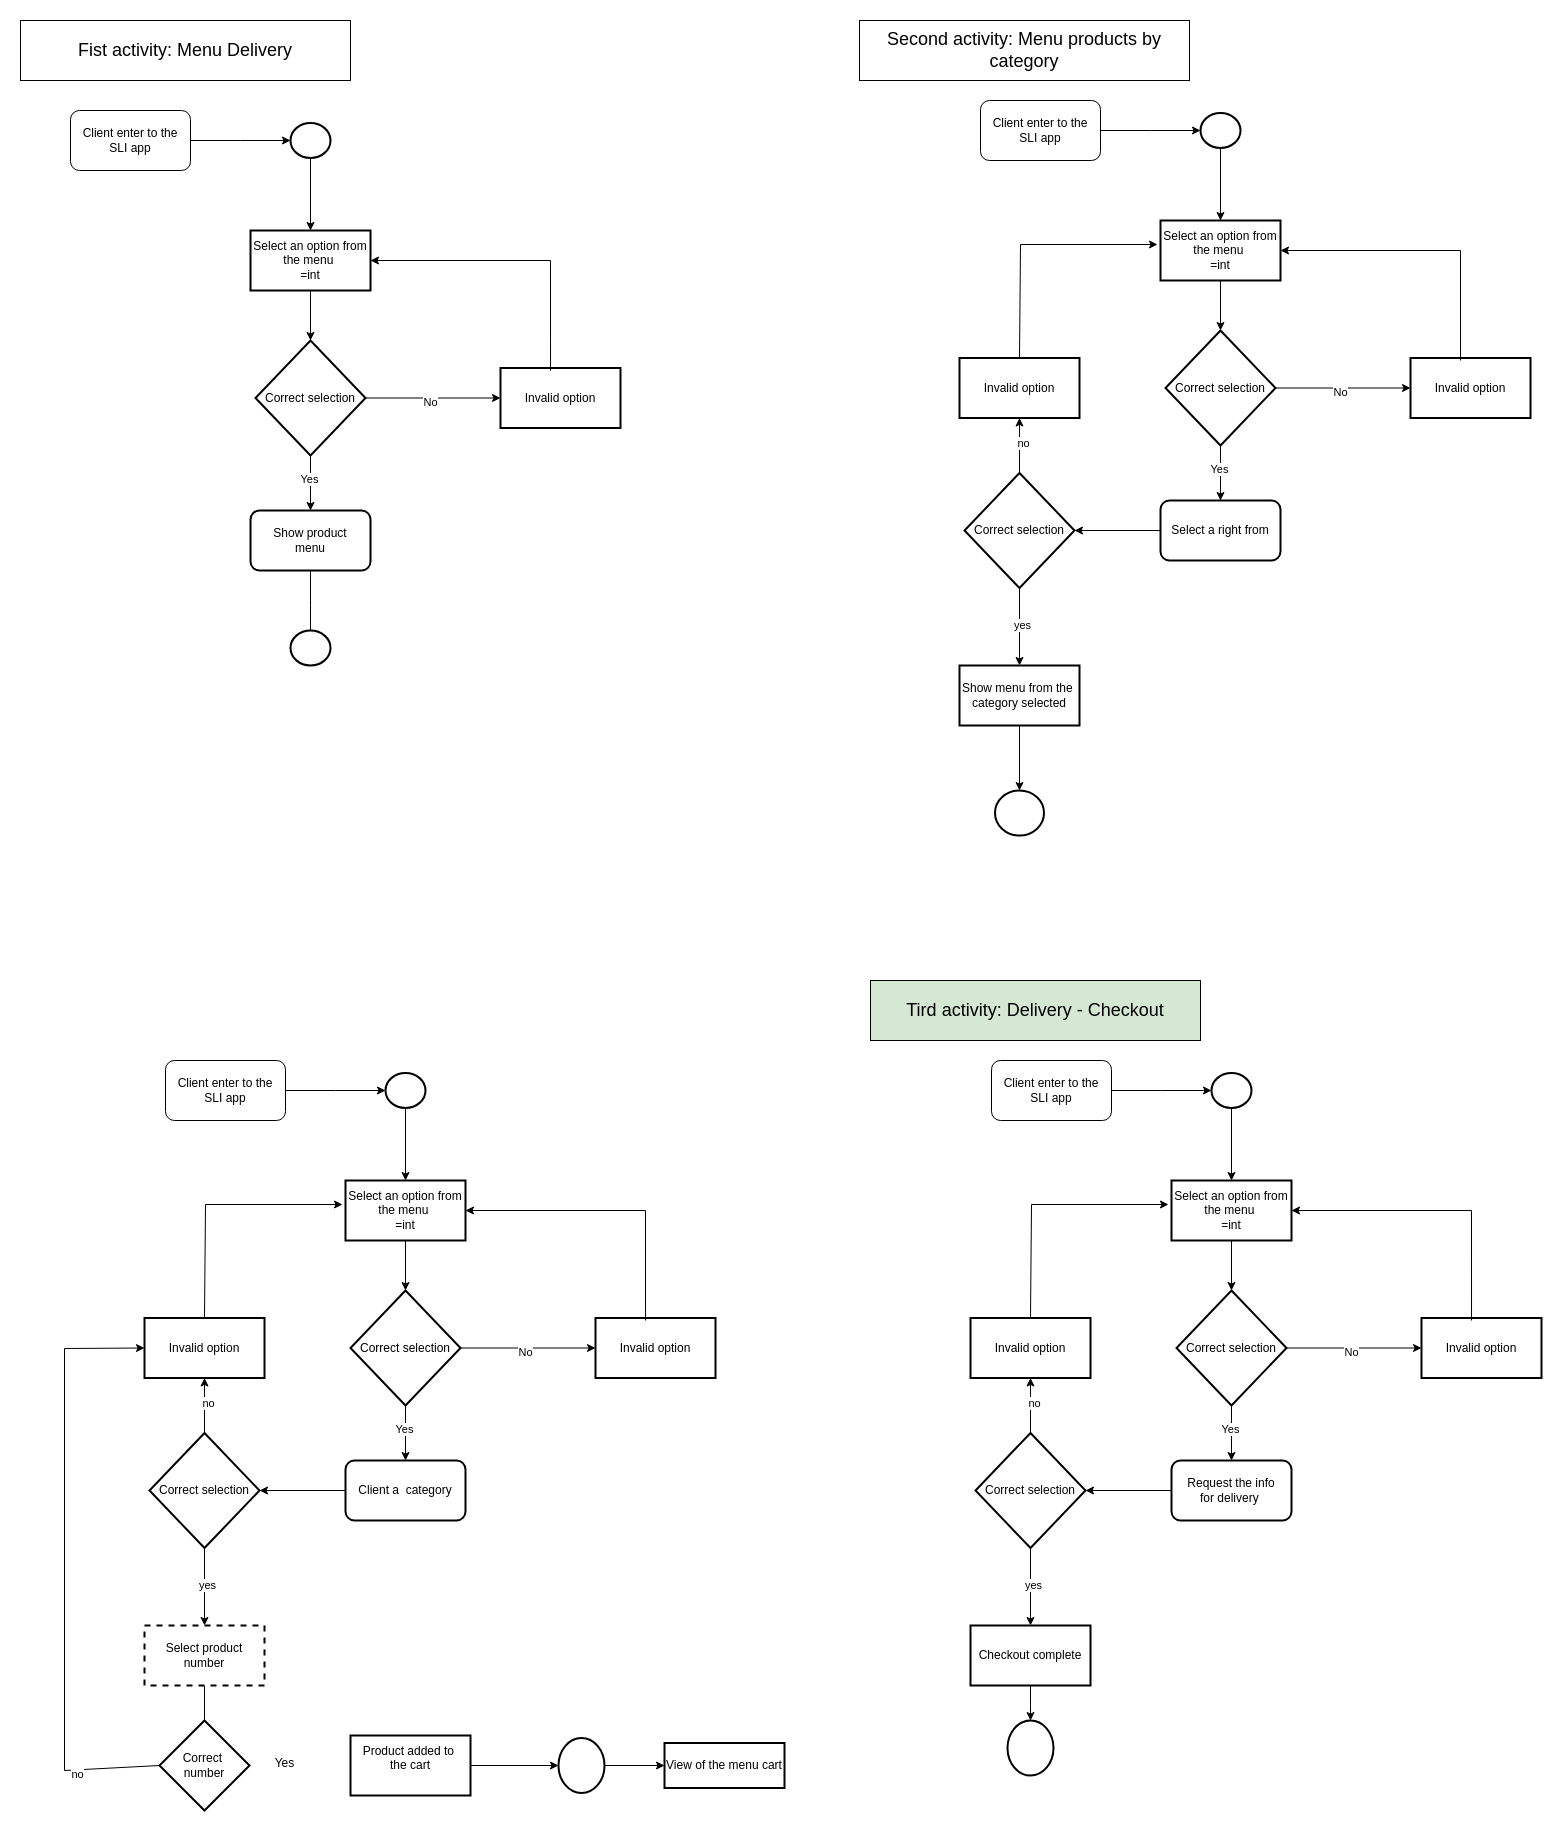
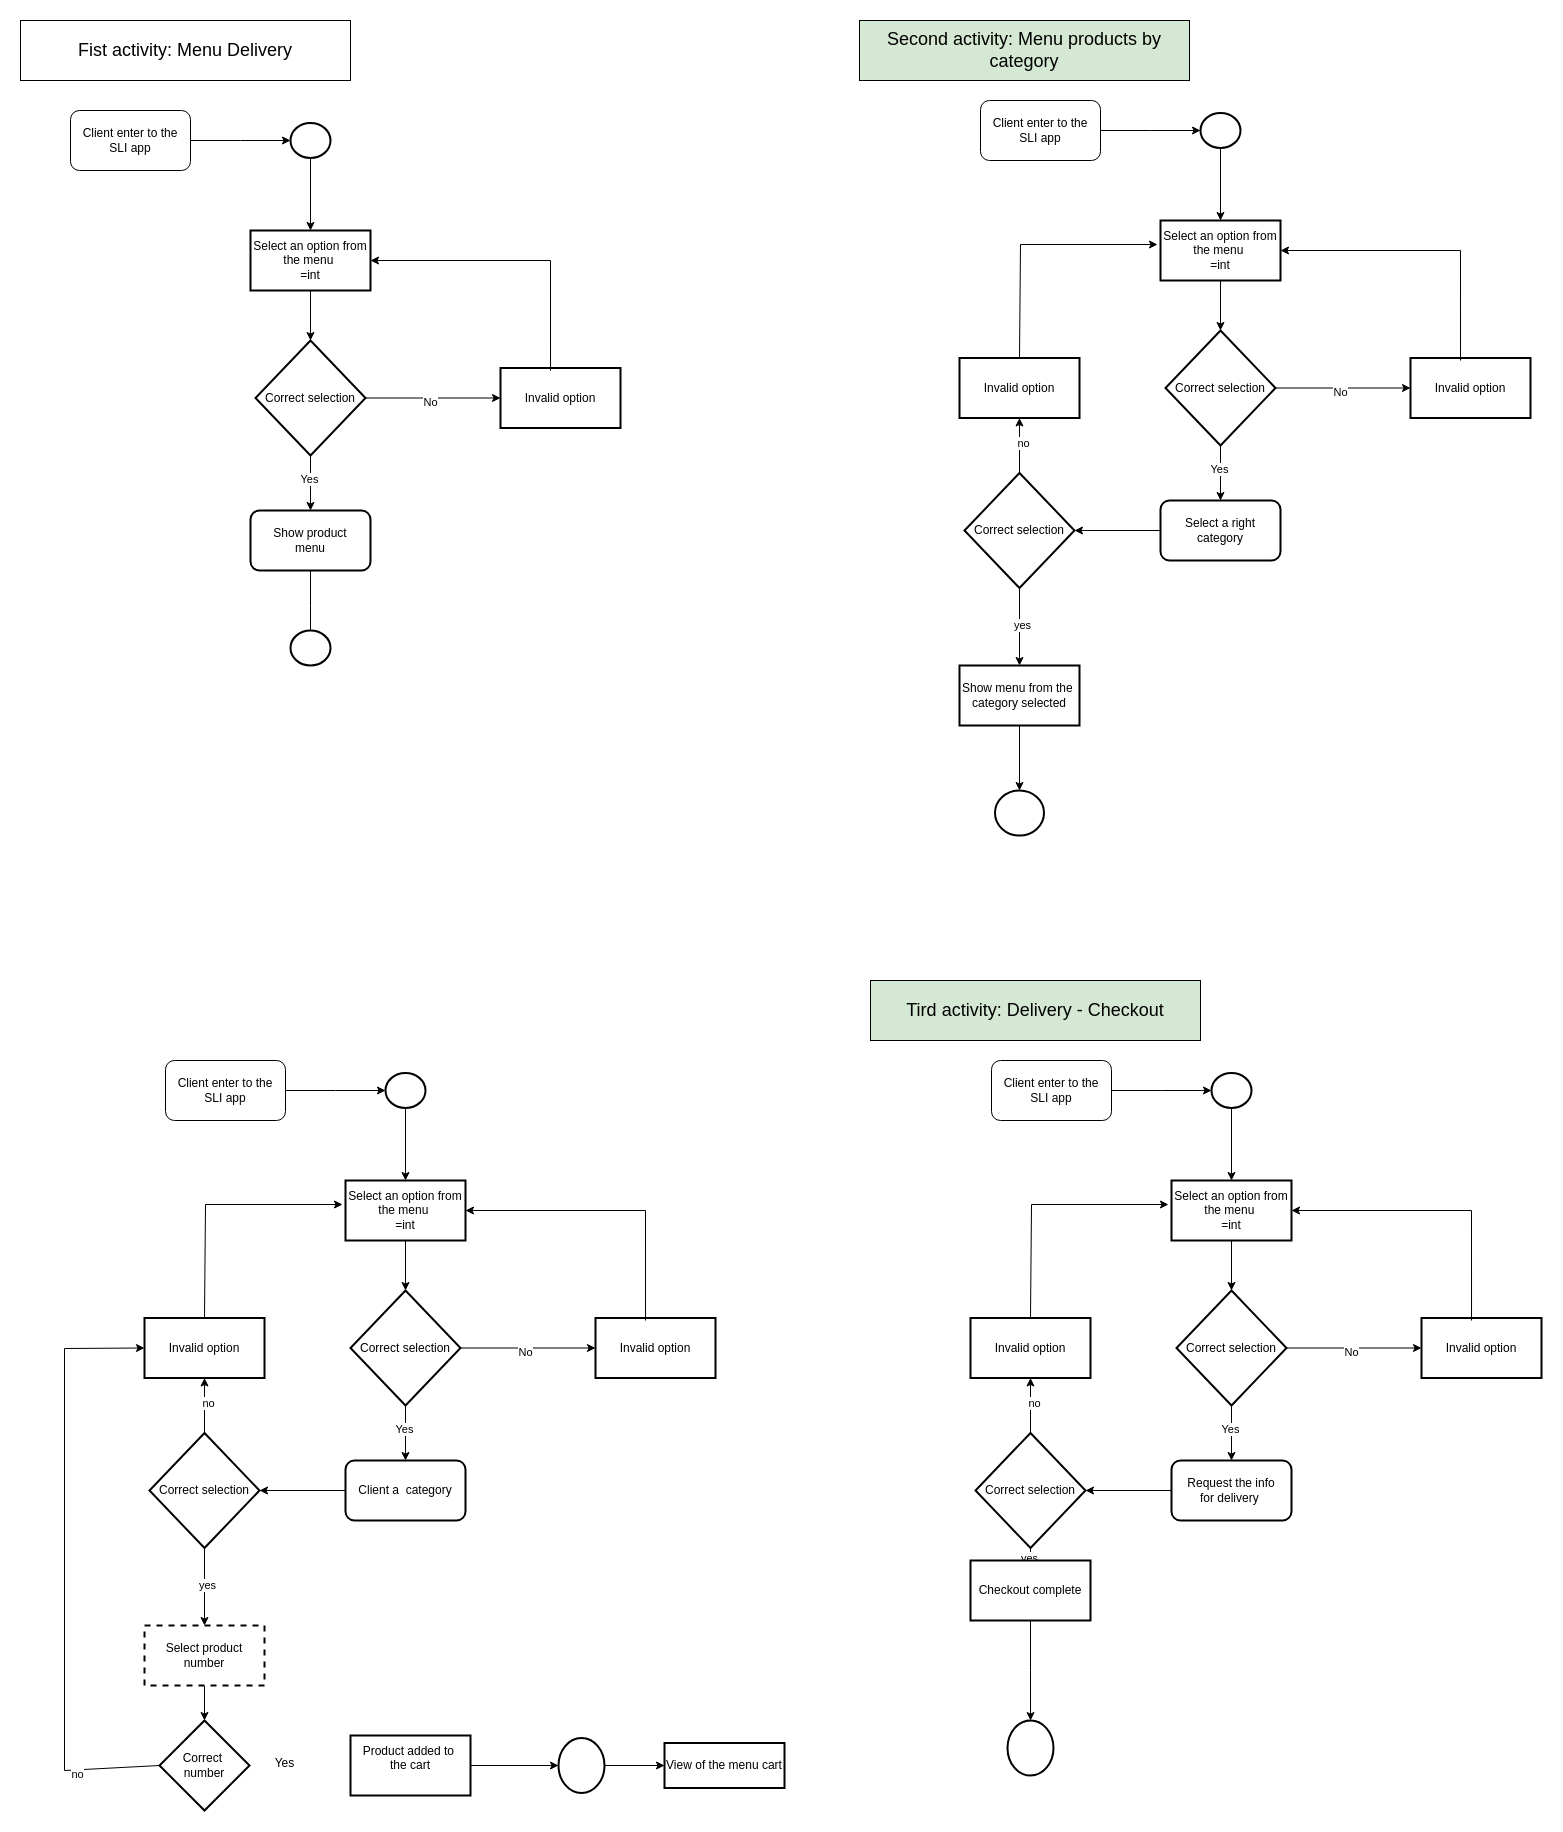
(1025, 51) -> (1025, 51)
(1221, 531) -> (1221, 531)
(1031, 1656) -> (1031, 1591)
(205, 1715) -> (205, 1712)
